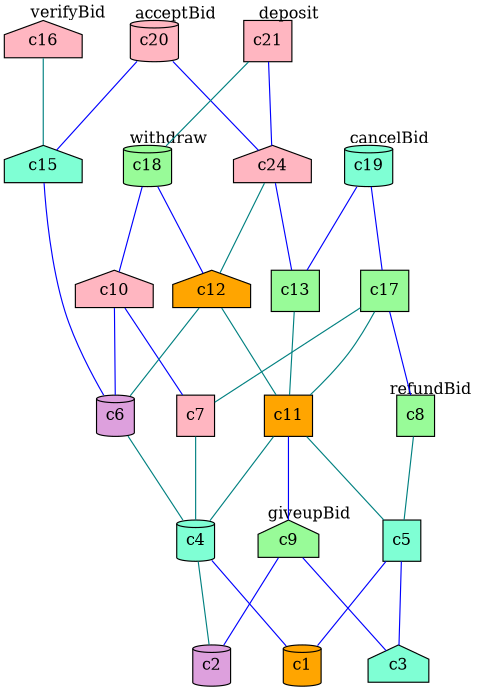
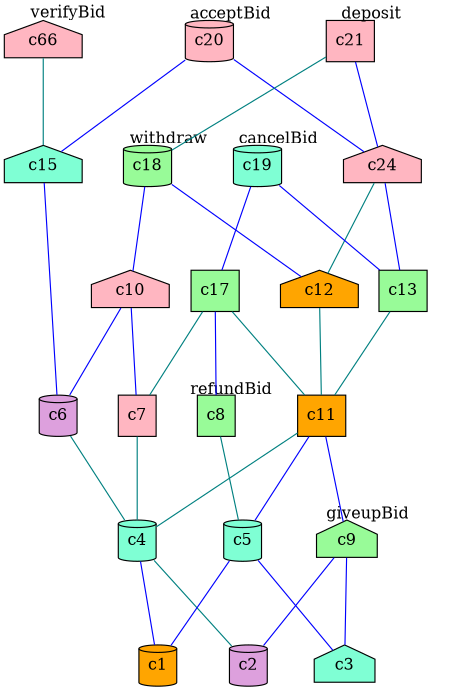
(43, 41) -> (43, 41)
(165, 352) -> none
(345, 478) -> (282, 478)
(402, 541) -> (243, 541)
